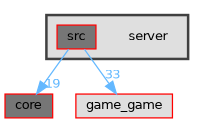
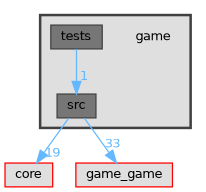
none -> (77, 37)
(77, 37) -> (77, 106)
(148, 37) -> (153, 37)
(29, 106) -> (29, 175)
